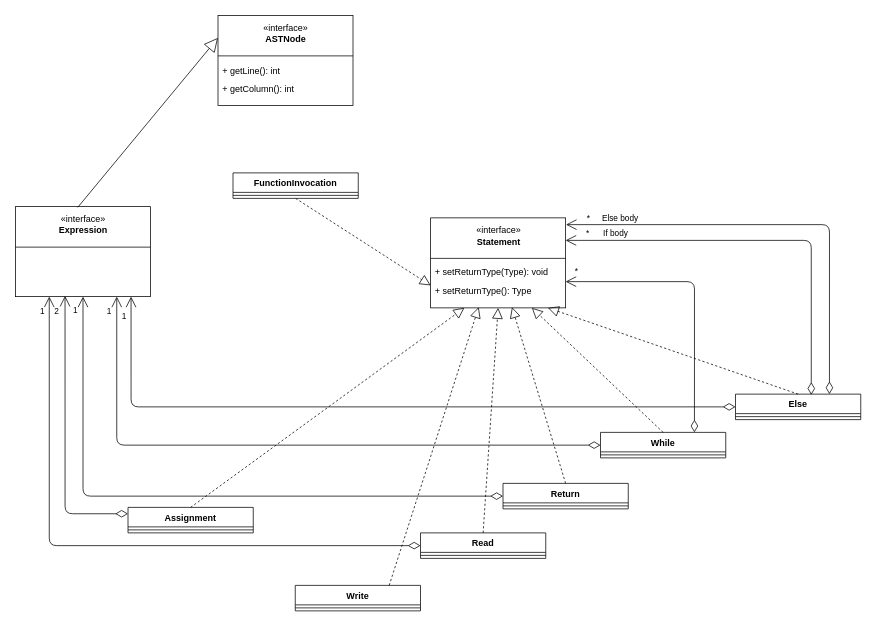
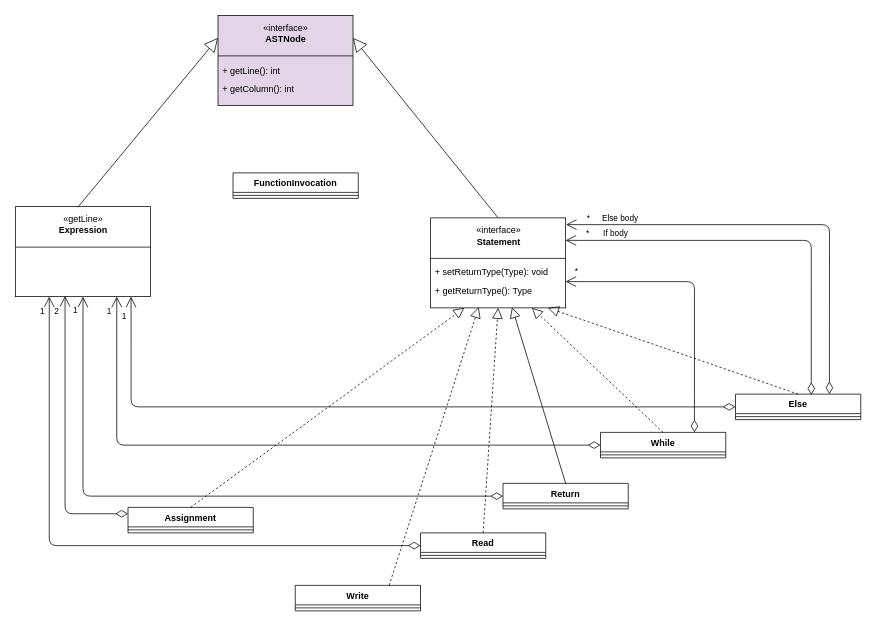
(285, 60) -> (285, 60)
none -> (429, 133)
(359, 240) -> none
(83, 252) -> (83, 252)
(489, 291) -> (489, 291)
(540, 401) -> (540, 401)
